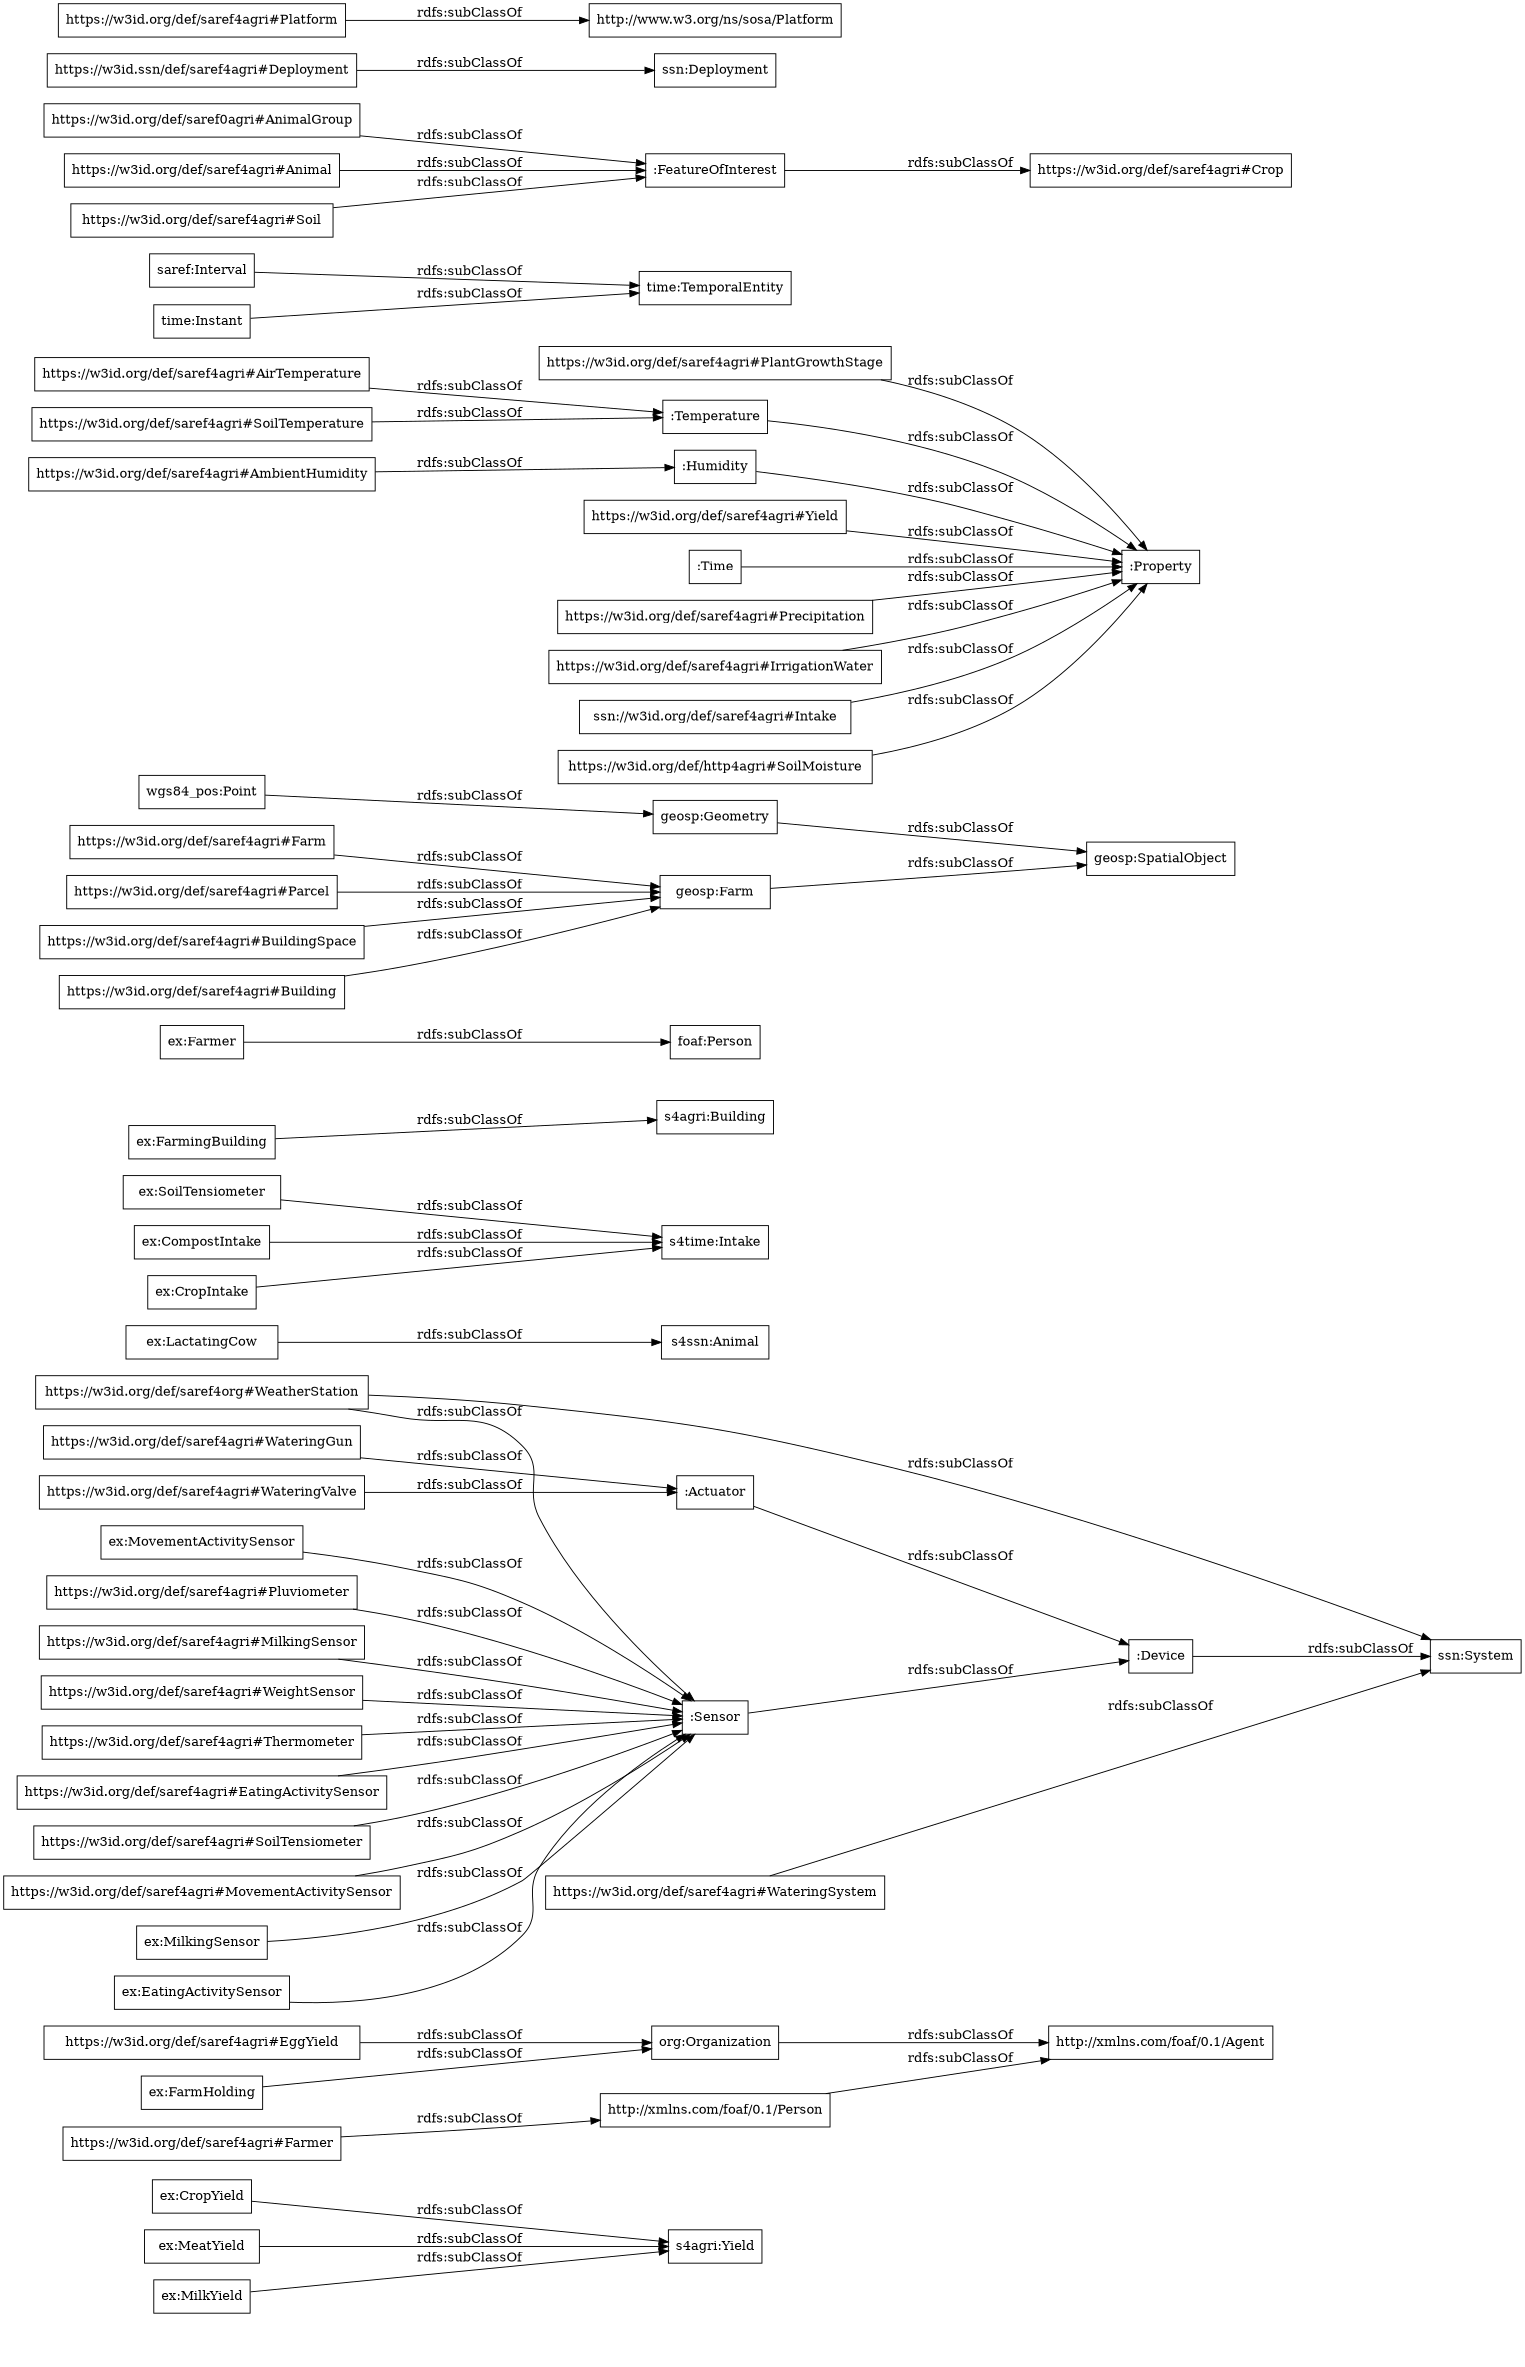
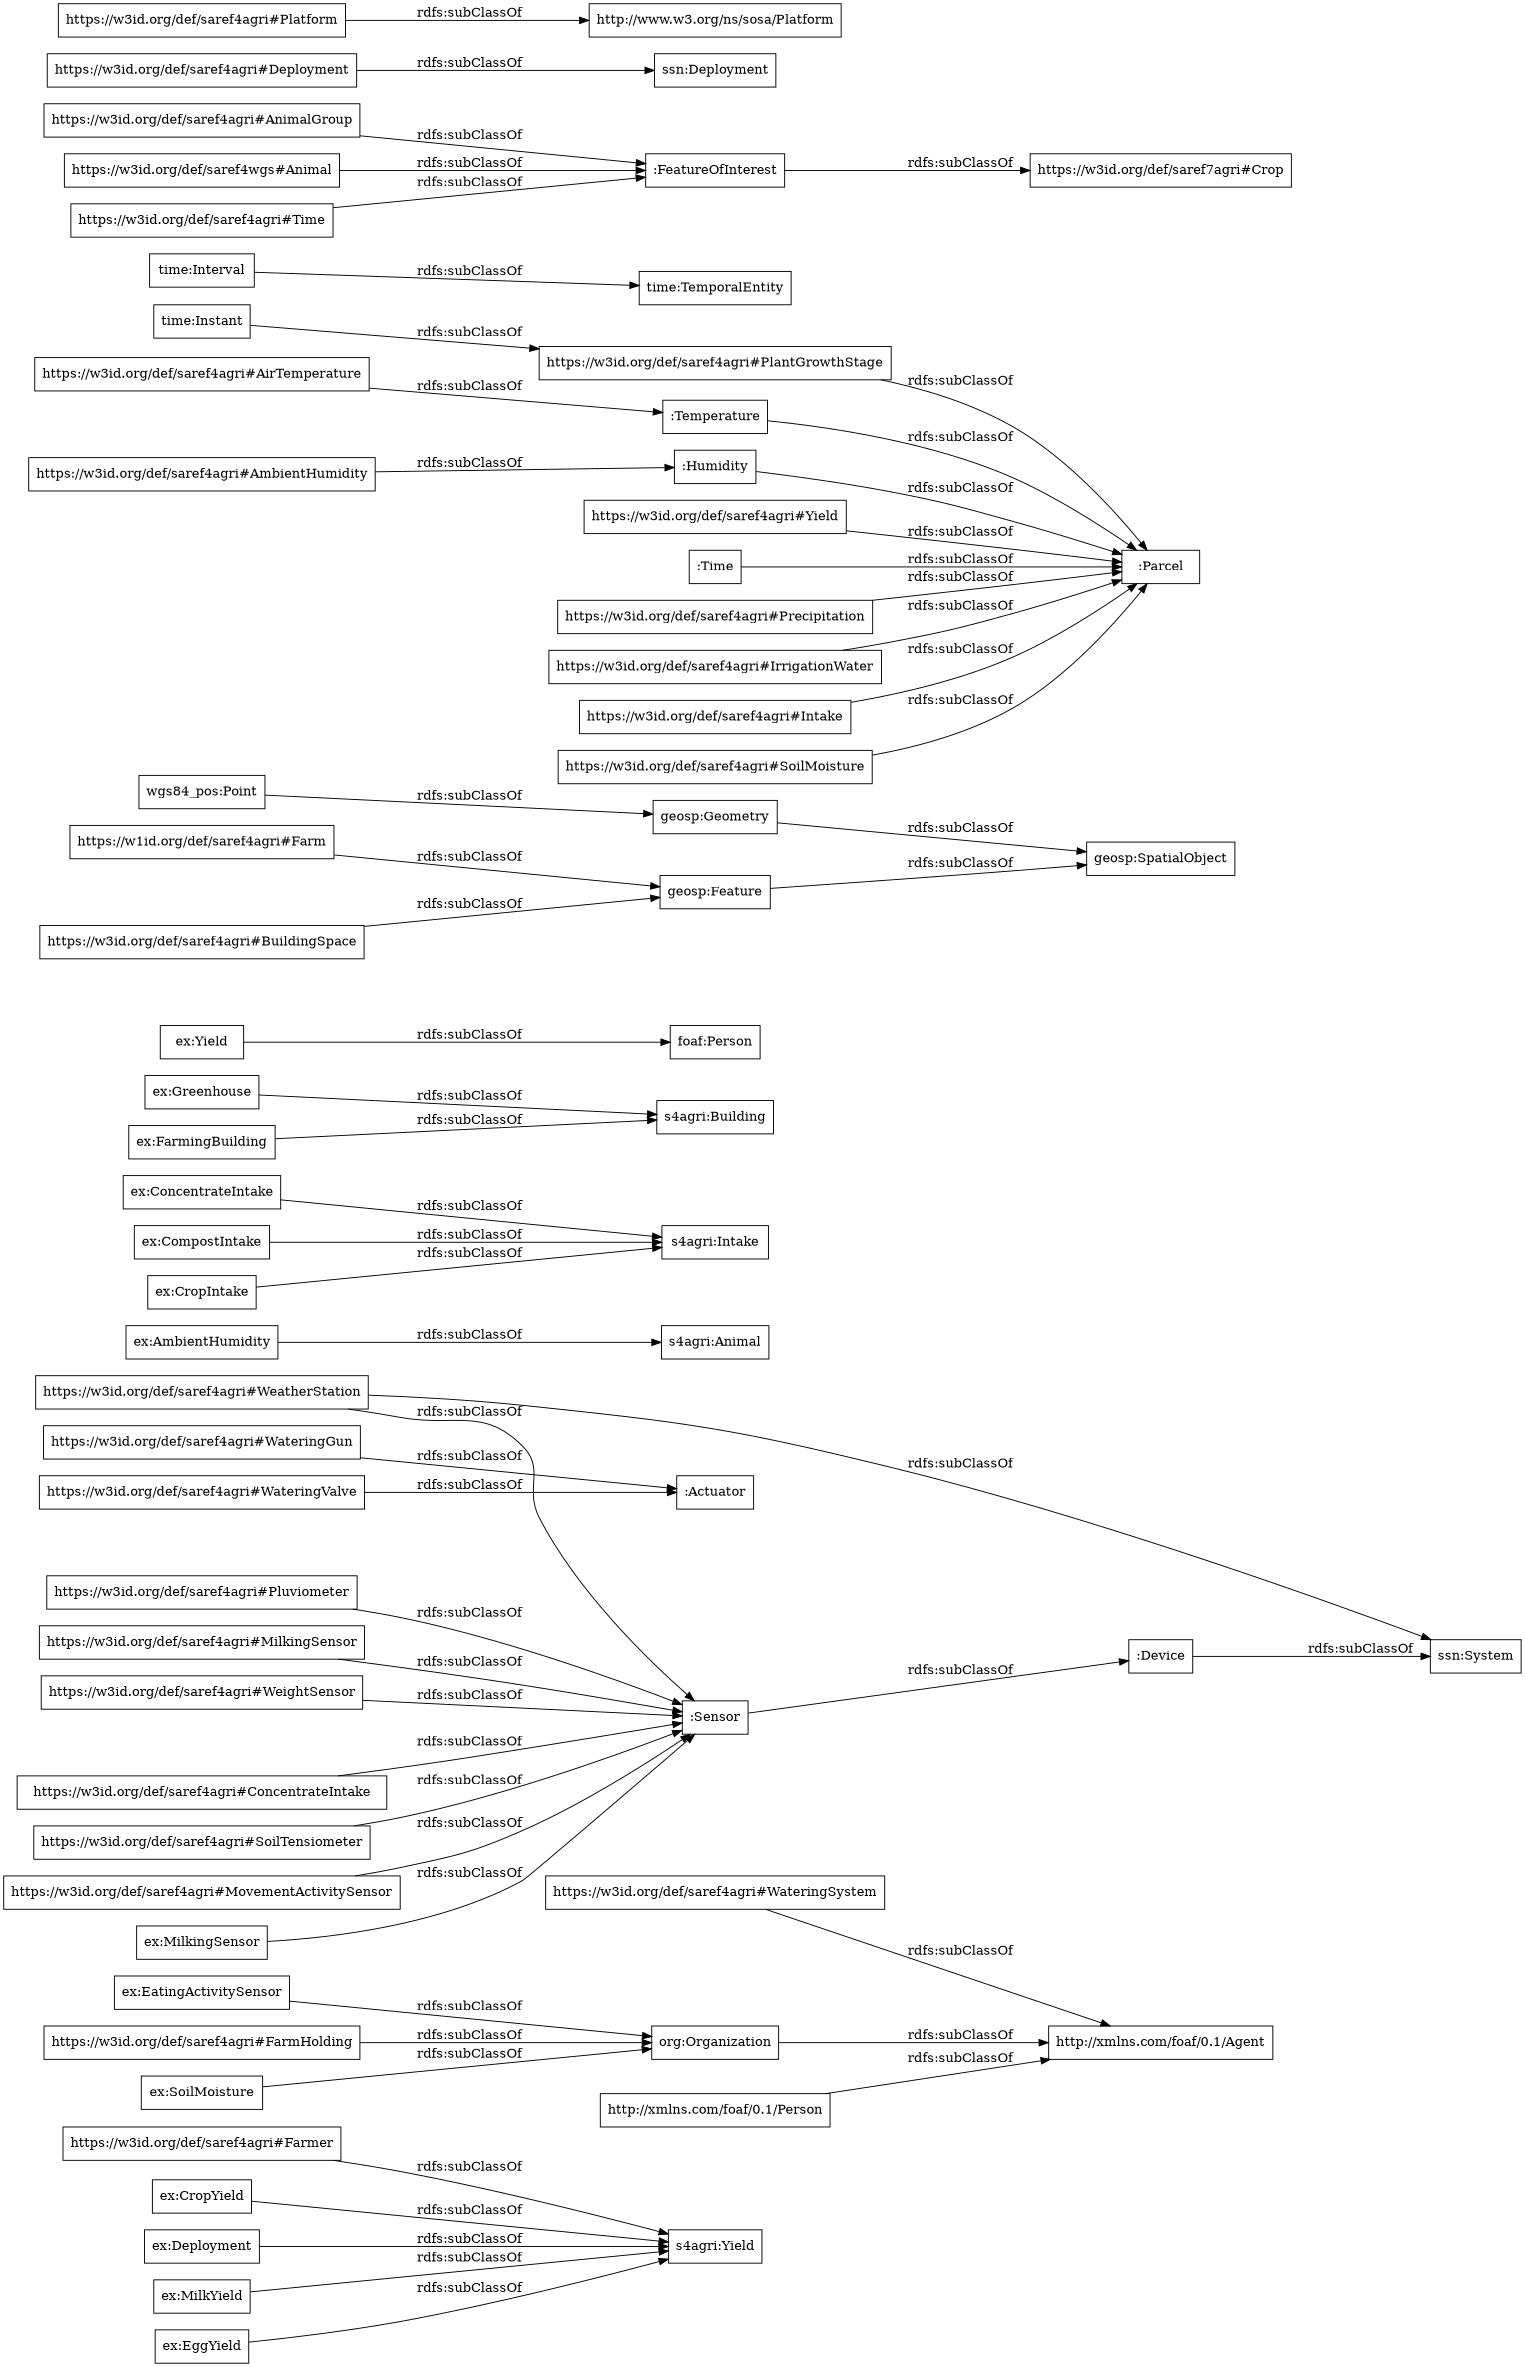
(202, 70) -> (202, 70)
(202, 120) -> (202, 120)
(202, 170) -> (202, 170)
(1161, 170) -> (1161, 170)
(202, 220) -> (202, 220)
(202, 271) -> (202, 271)
(440, 306) -> (390, 337)
(202, 424) -> none
(1161, 567) -> (1161, 567)
(715, 717) -> (715, 717)
(715, 767) -> (715, 767)
(202, 842) -> (202, 842)
(202, 892) -> none
(715, 892) -> (715, 892)
(202, 992) -> none
(202, 1042) -> (202, 1042)
none -> (202, 1092)
(202, 1192) -> (202, 1192)
(715, 1242) -> (715, 1242)
(202, 1342) -> (202, 1342)
(715, 1342) -> (715, 1342)
(202, 1392) -> (202, 1392)
(202, 1542) -> none
(937, 1574) -> none
(202, 1743) -> none
(1095, 1775) -> (934, 1966)
(202, 1793) -> (202, 1793)
(526, 1930) -> (466, 2018)
(202, 2043) -> (202, 2043)
(202, 2093) -> (202, 2093)
(466, 2130) -> (497, 2192)
(202, 2246) -> (202, 2246)
none -> (202, 2347)
